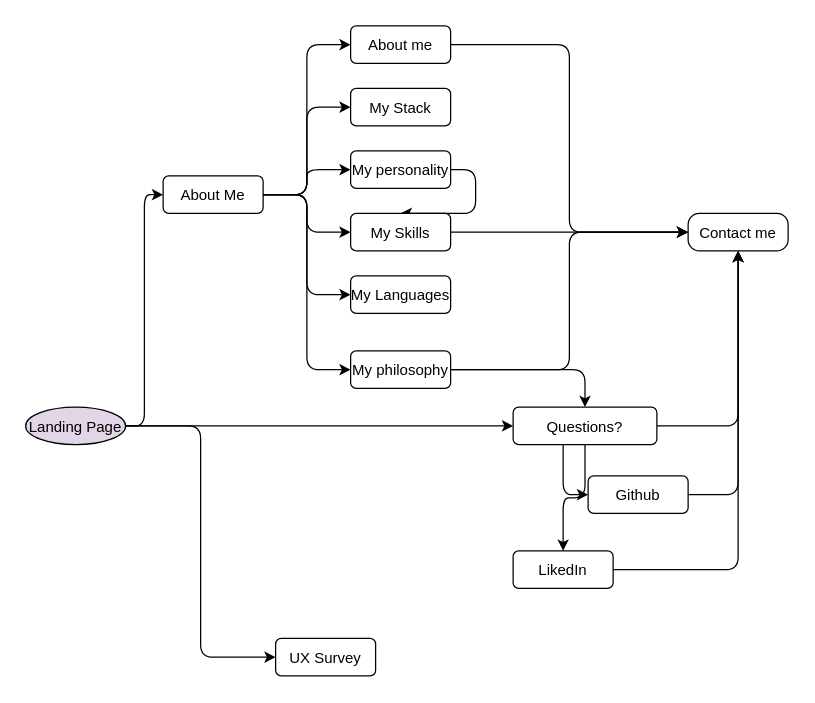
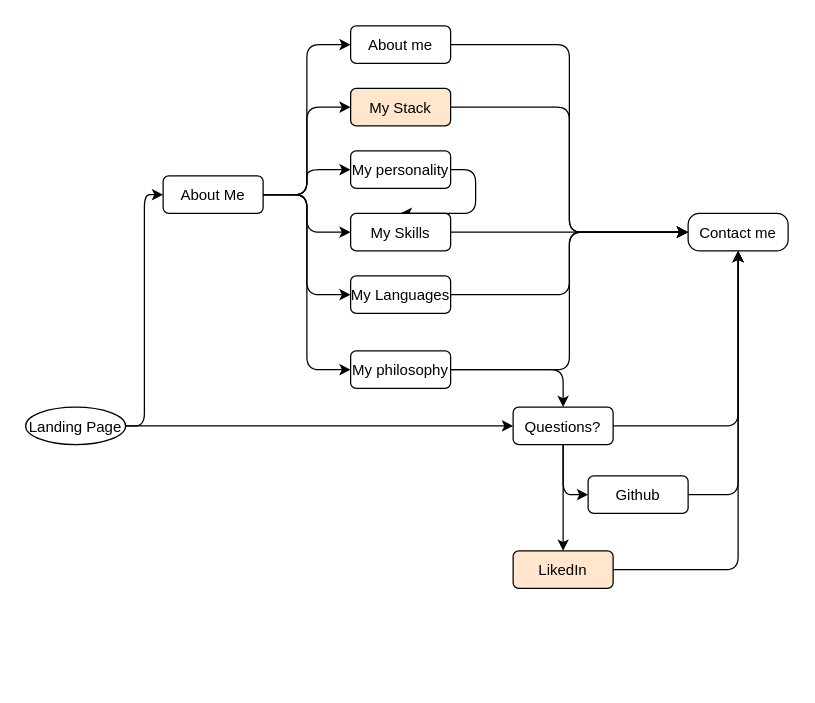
(401, 107) -> (401, 107)
none -> (508, 107)
none -> (507, 294)
(76, 426) -> (76, 426)
(585, 426) -> (563, 426)
(563, 569) -> (563, 569)
(201, 571) -> none
(326, 657) -> none
